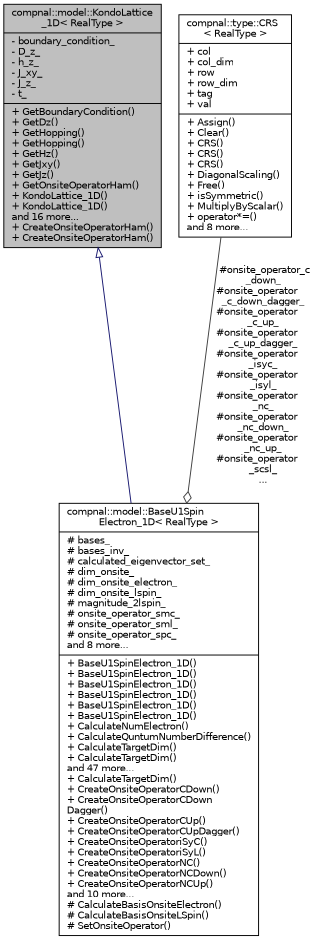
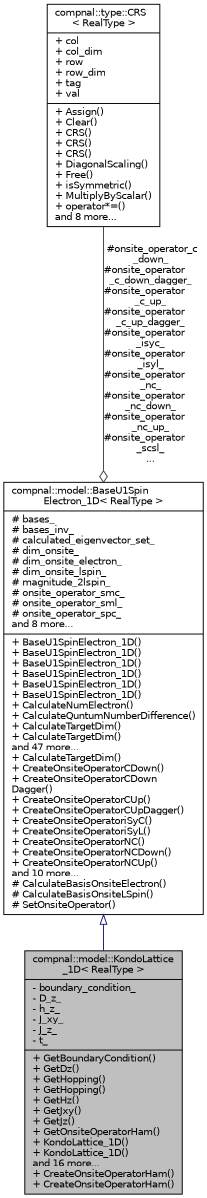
(115, 380) -> (104, 938)
